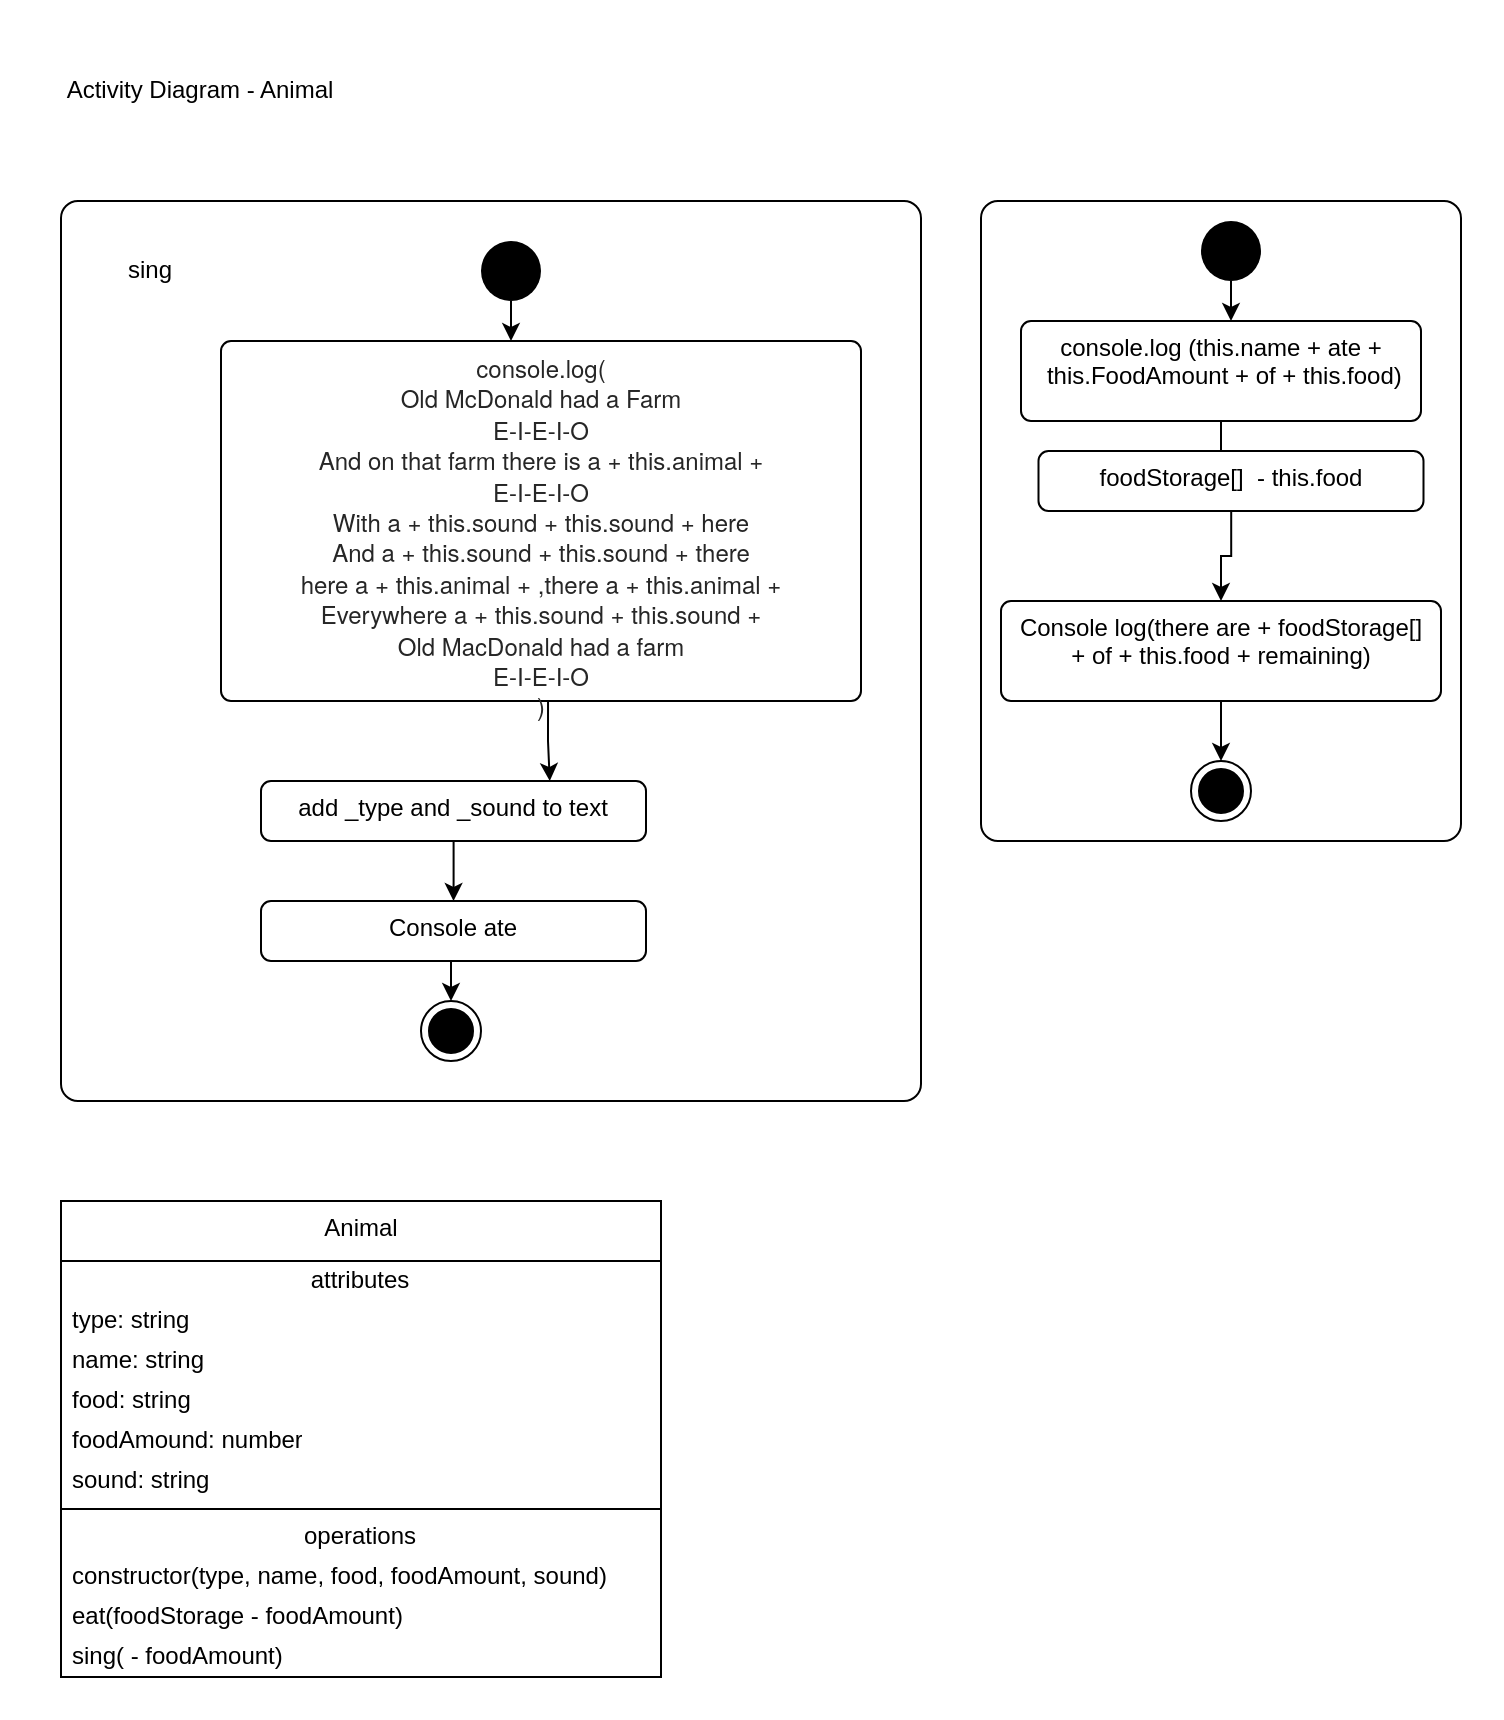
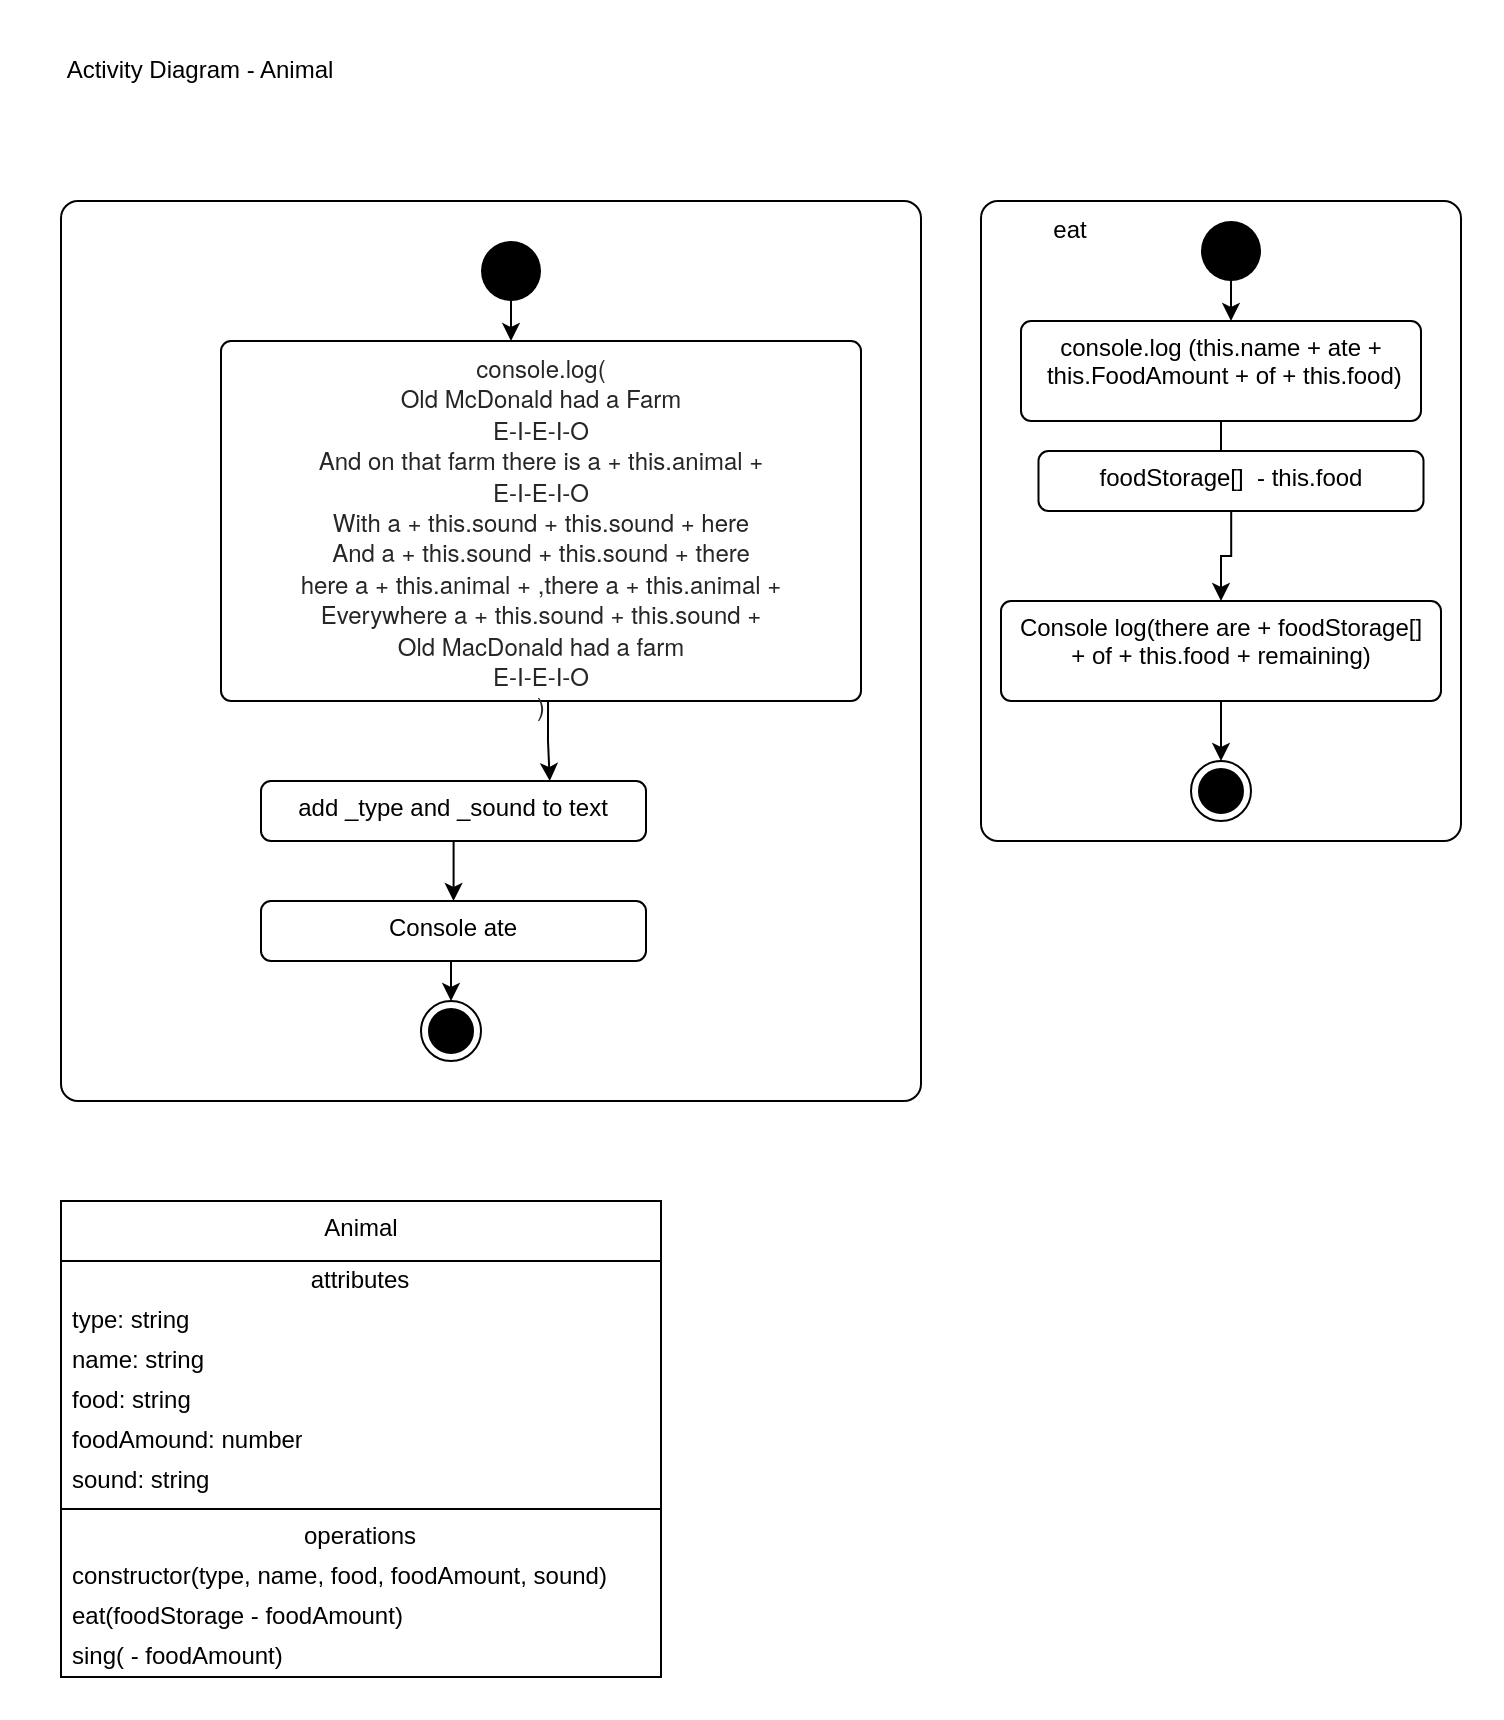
(201, 91) -> (201, 71)
none -> (1071, 231)
(151, 271) -> none
